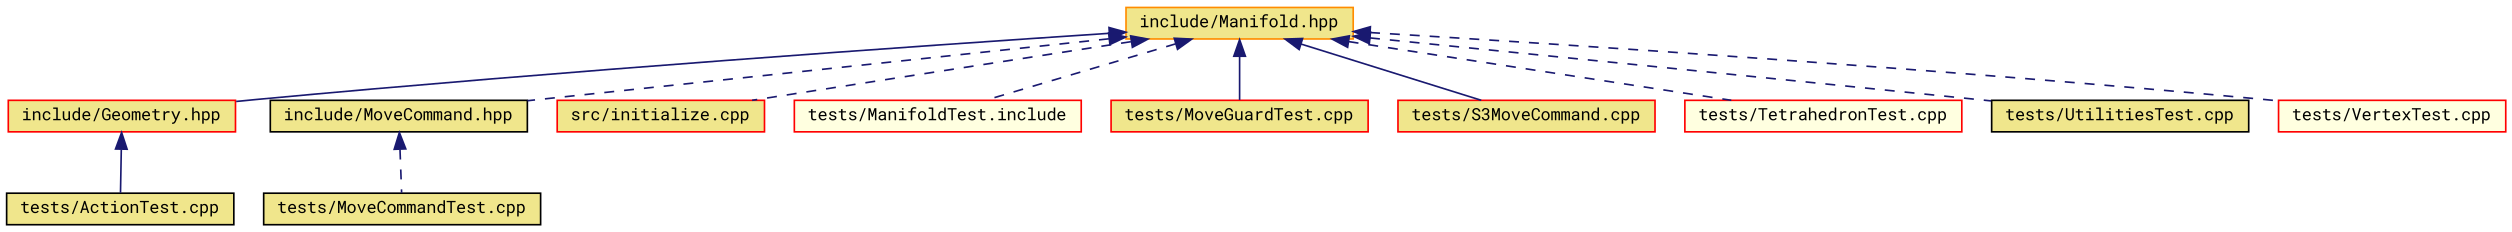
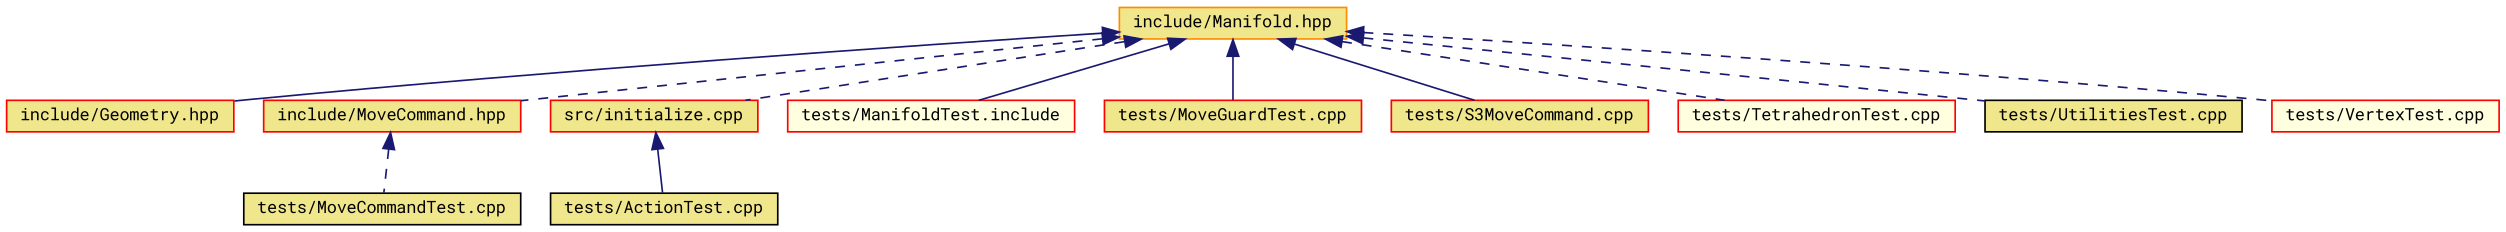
(1081, 72) -> (1074, 72)
(399, 116) -> (392, 116)
(121, 171) -> (660, 171)
